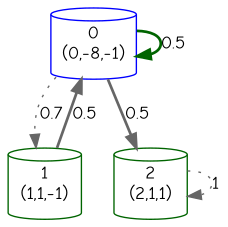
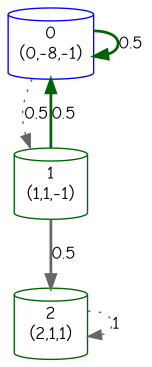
(119, 107) -> (51, 247)
(52, 114) -> (37, 114)
(67, 120) -> (51, 121)
